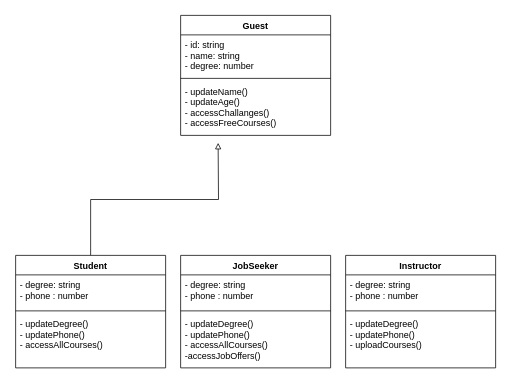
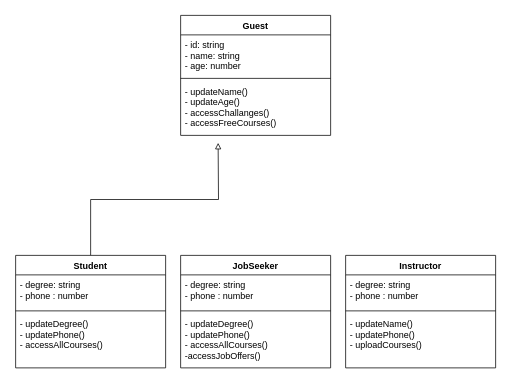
(209, 45) -> (209, 45)
(389, 324) -> (384, 324)
